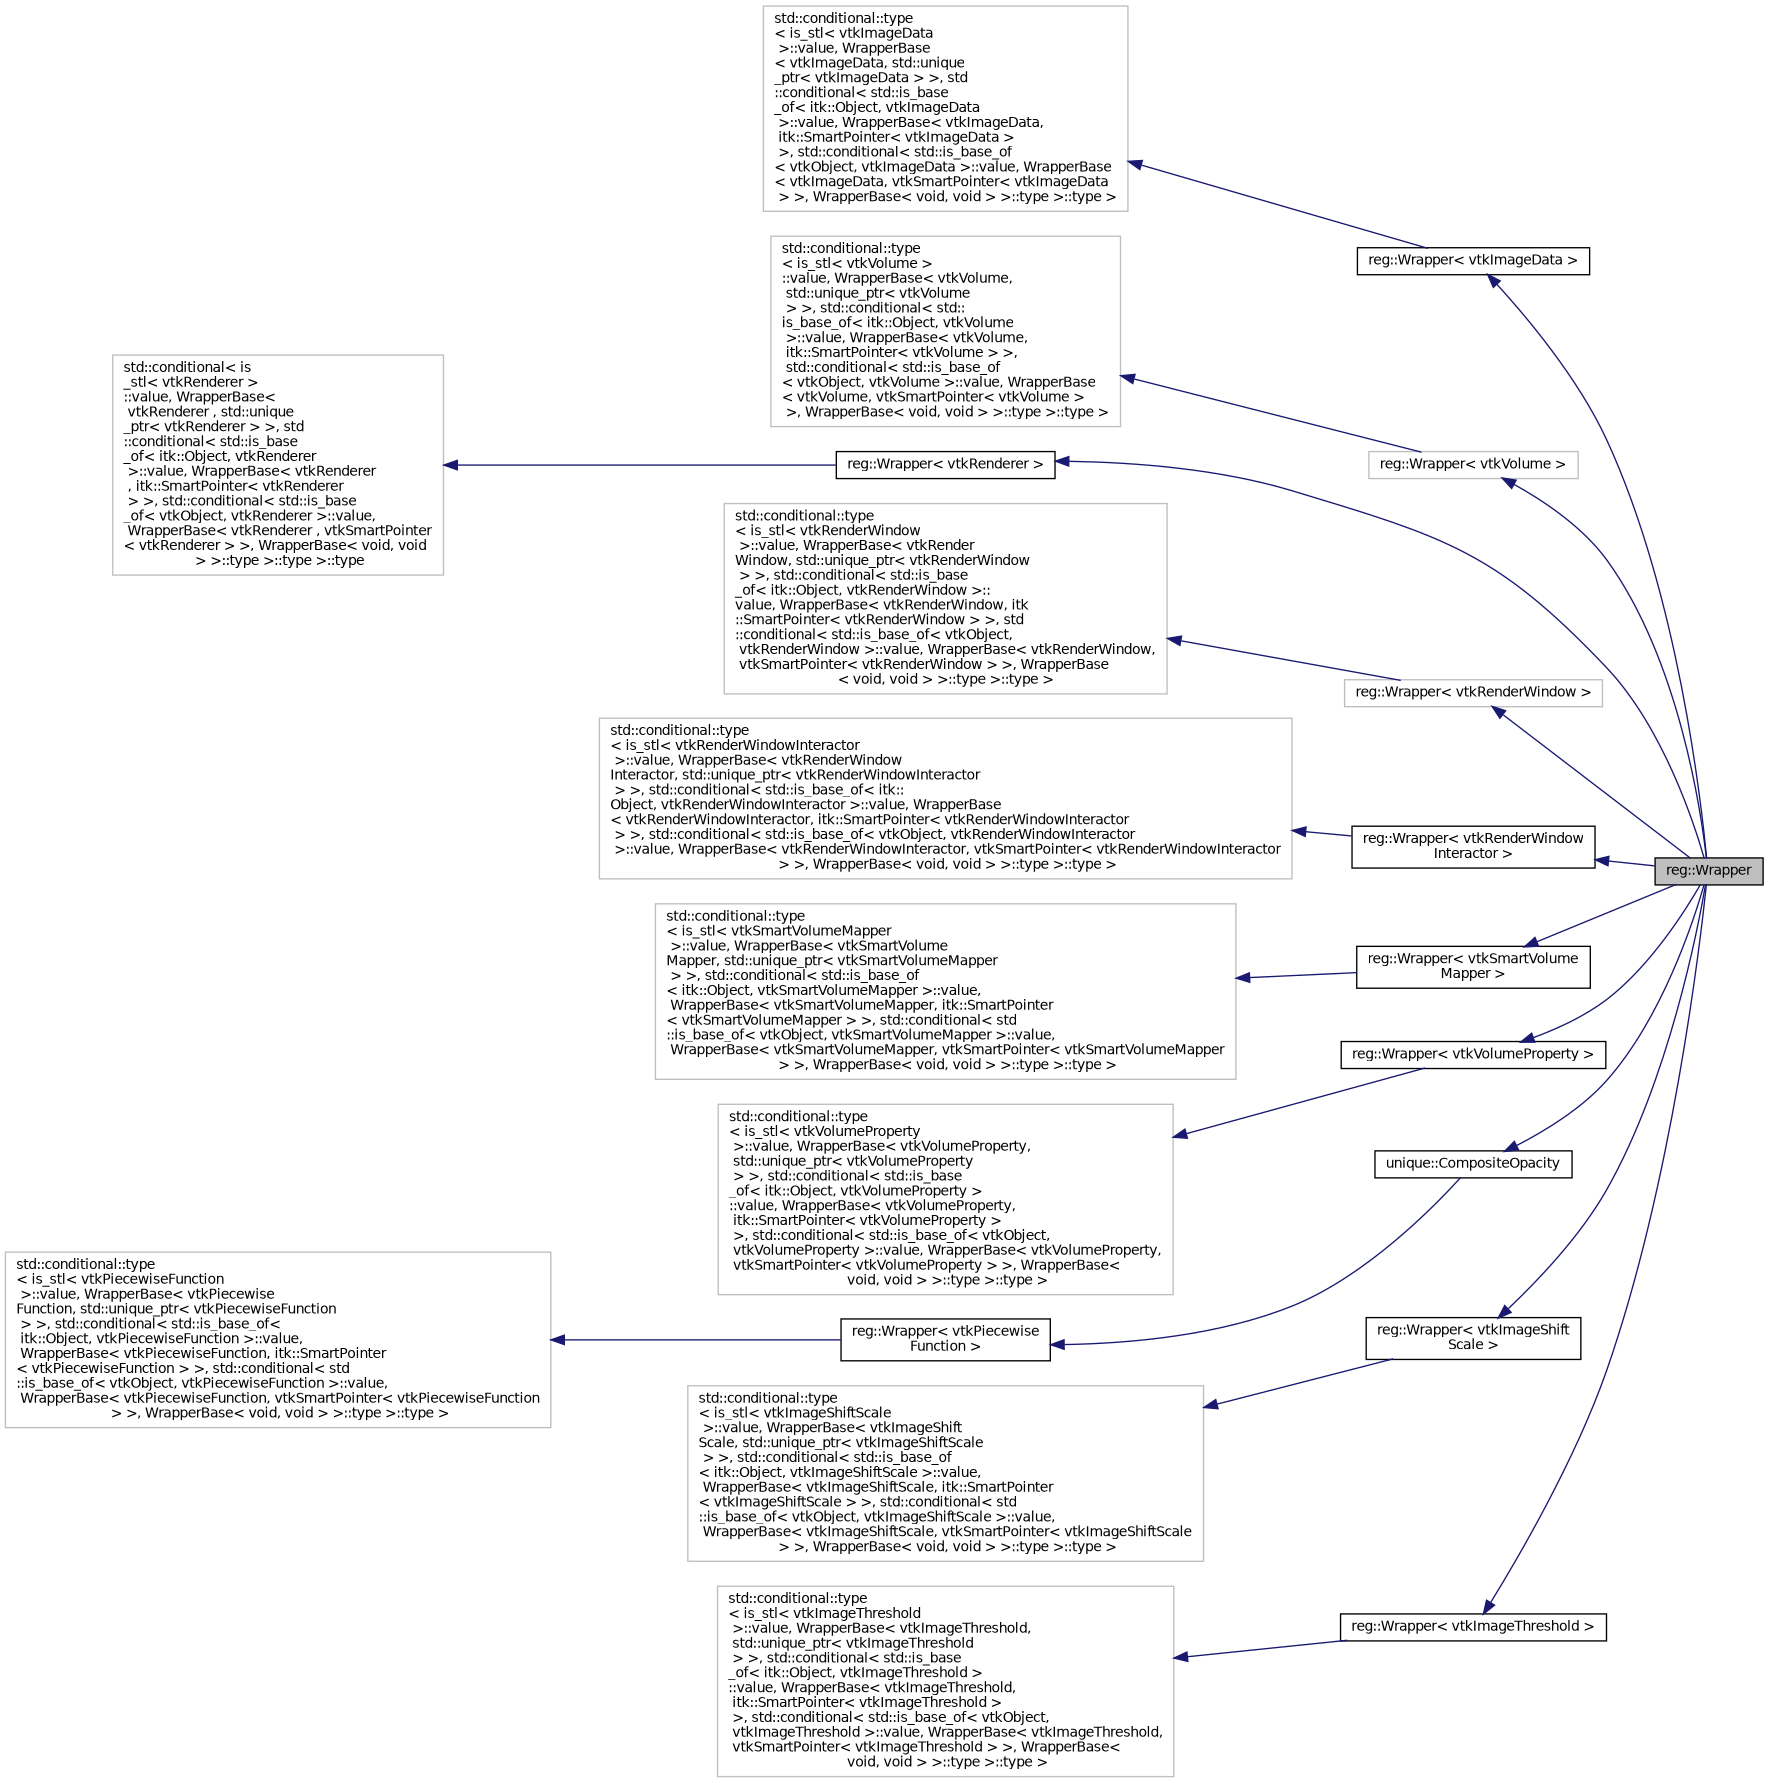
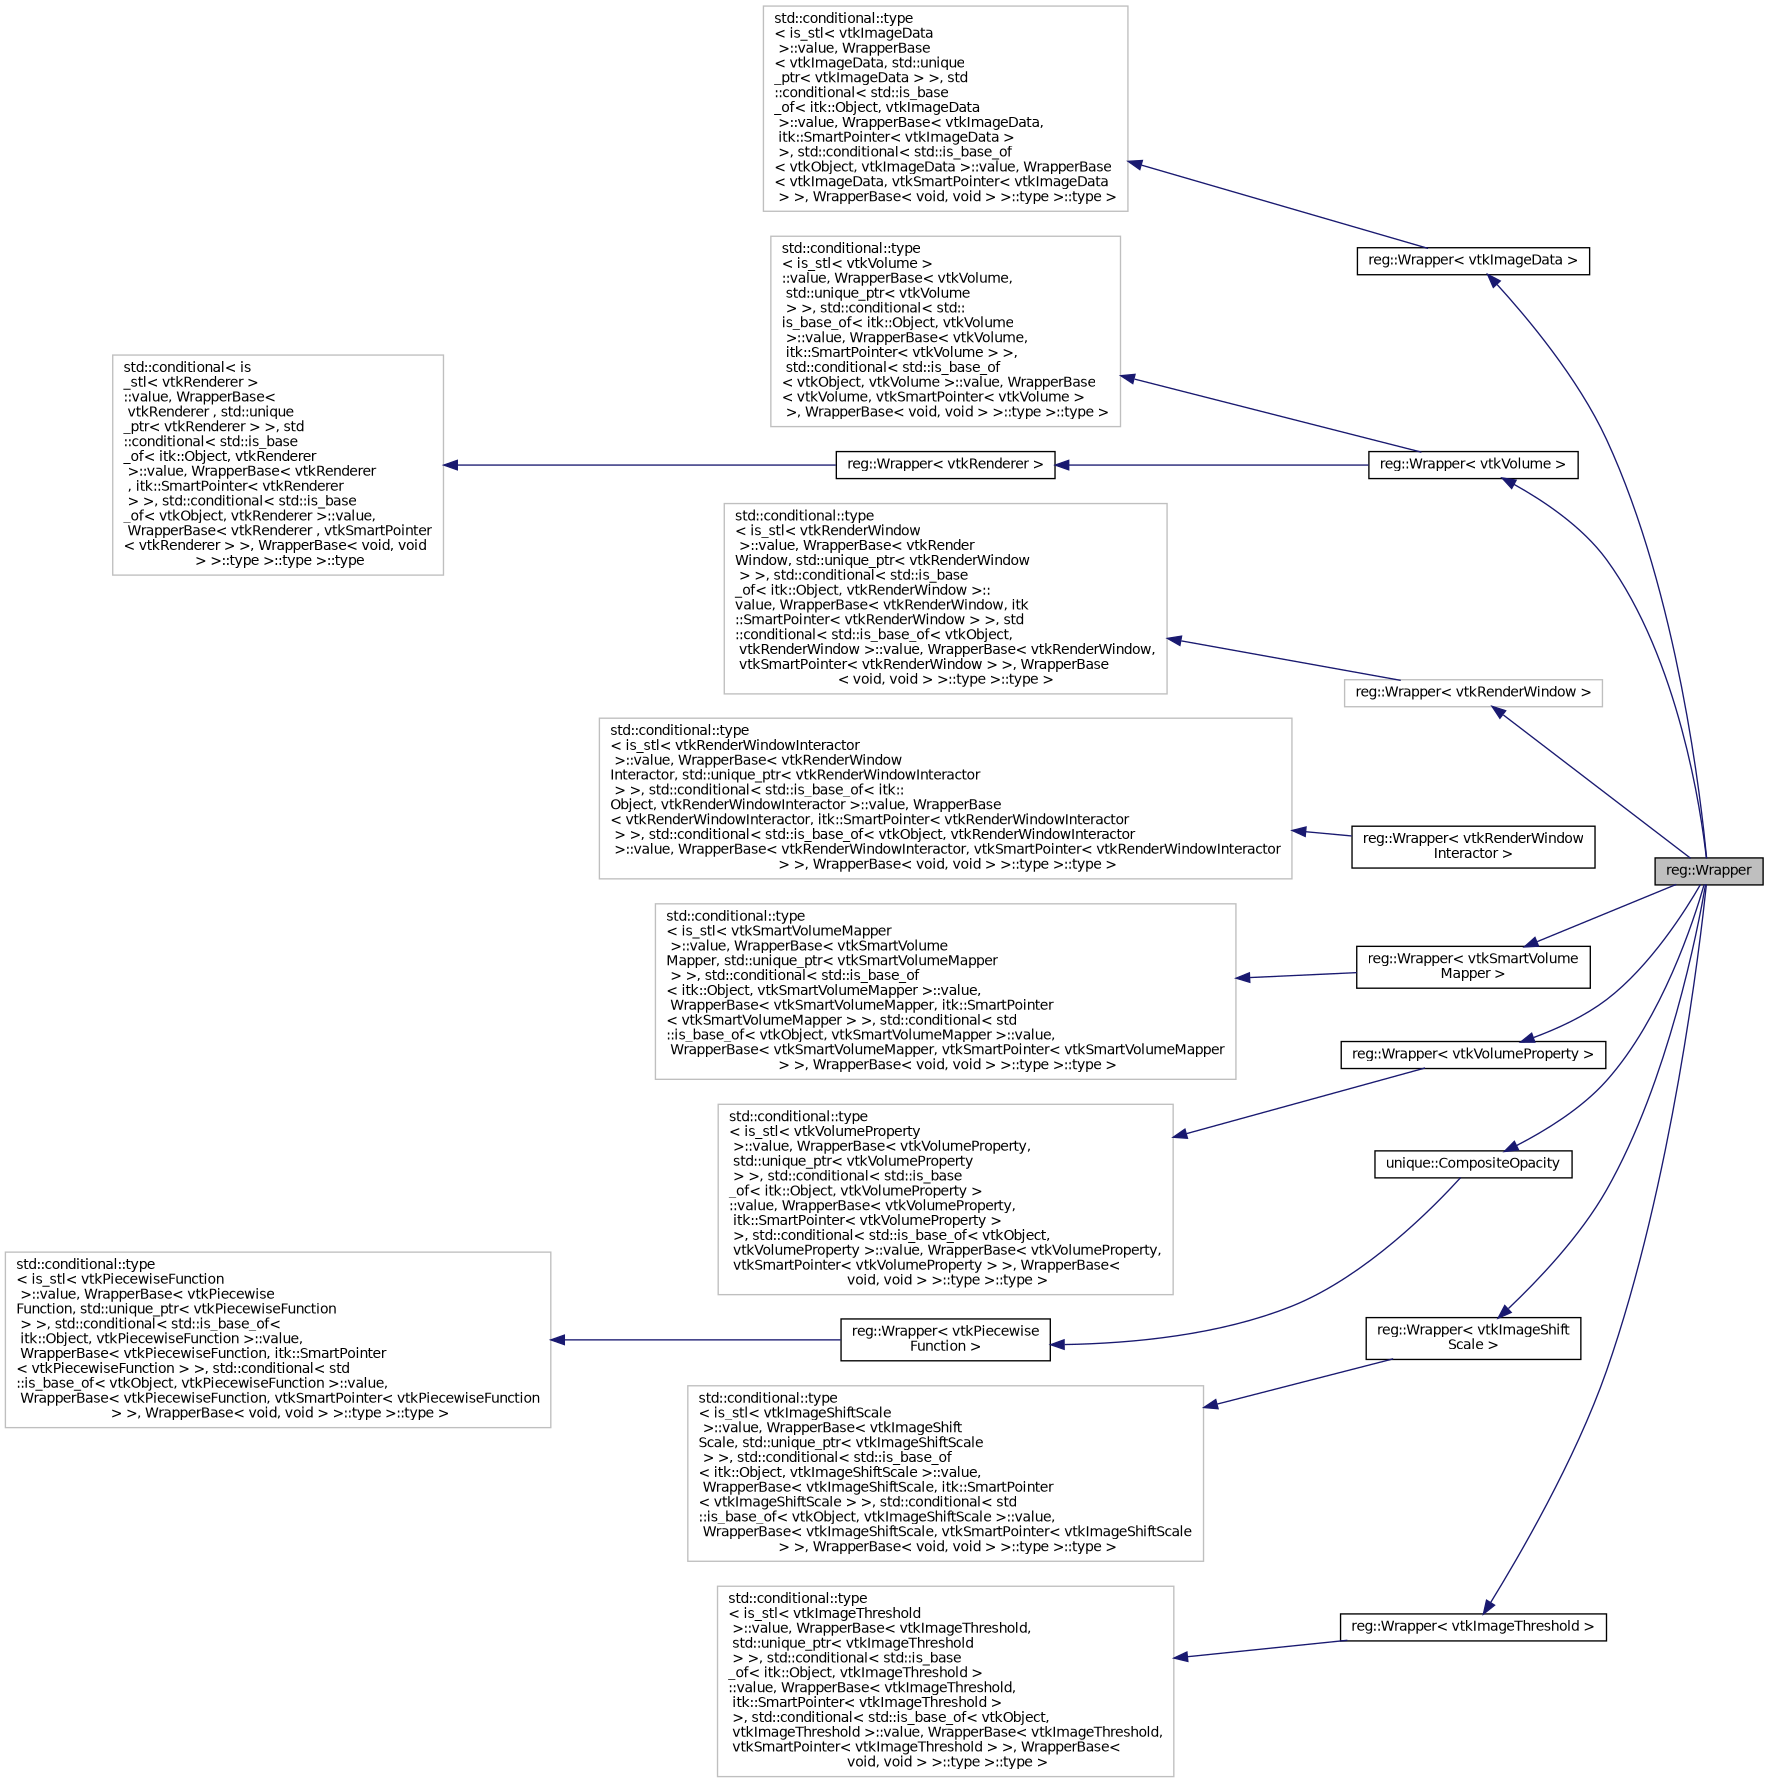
(1474, 465) -> (1474, 465)
(1460, 551) -> (1219, 465)
(1632, 863) -> none
